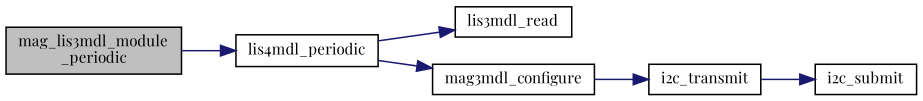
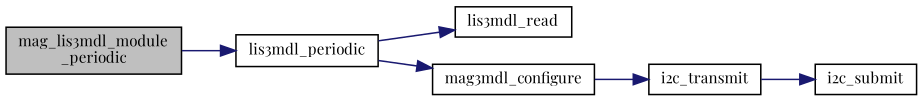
(307, 51) -> (307, 51)
